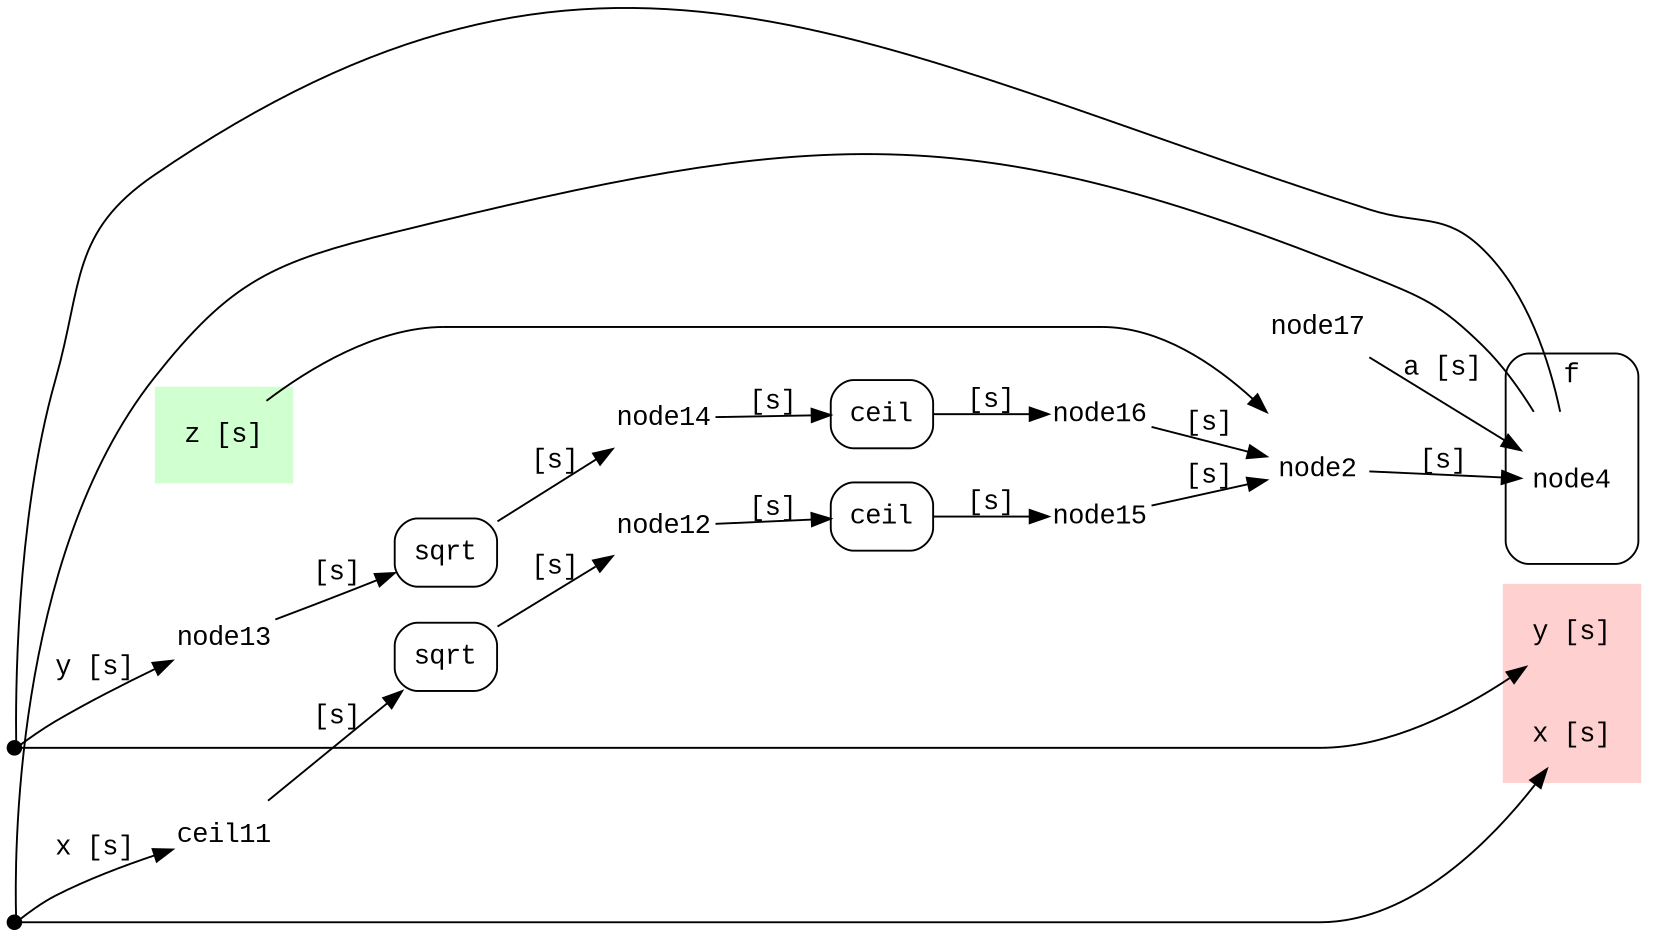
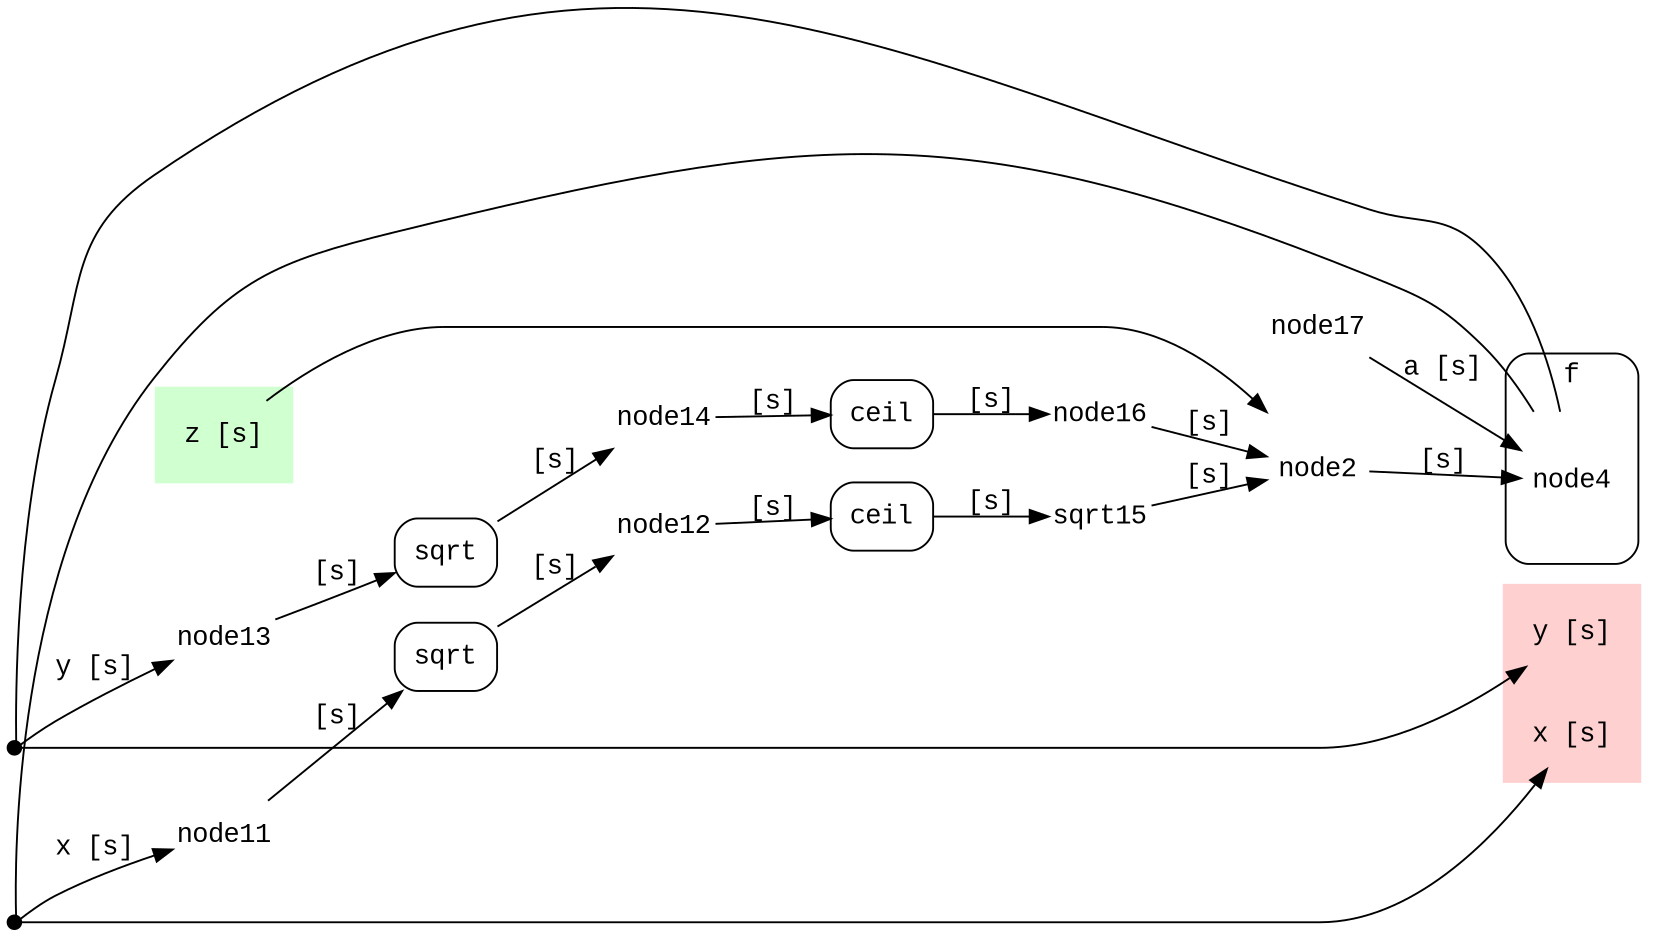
(1100, 517) -> (1100, 517)
(224, 835) -> (224, 835)
